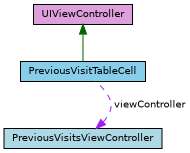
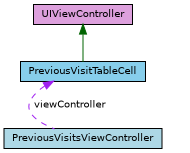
(110, 100) -> (30, 111)
